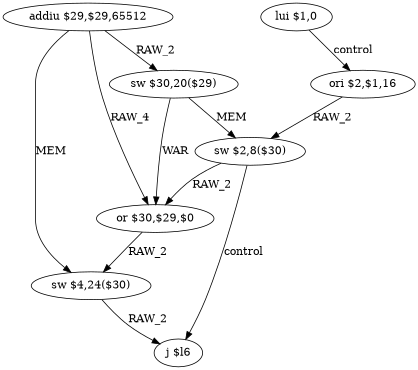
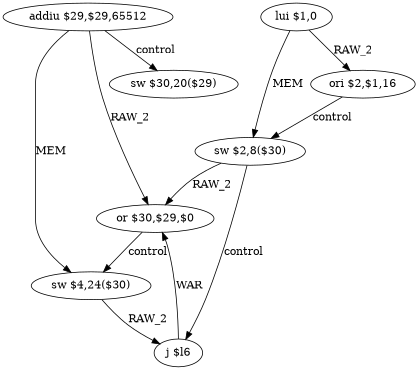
(156, 51) -> (156, 51)
(353, 51) -> (353, 51)
(209, 115) -> (270, 79)
(130, 118) -> (130, 118)
(332, 118) -> (332, 118)
(161, 147) -> (175, 289)
(148, 252) -> (148, 252)
